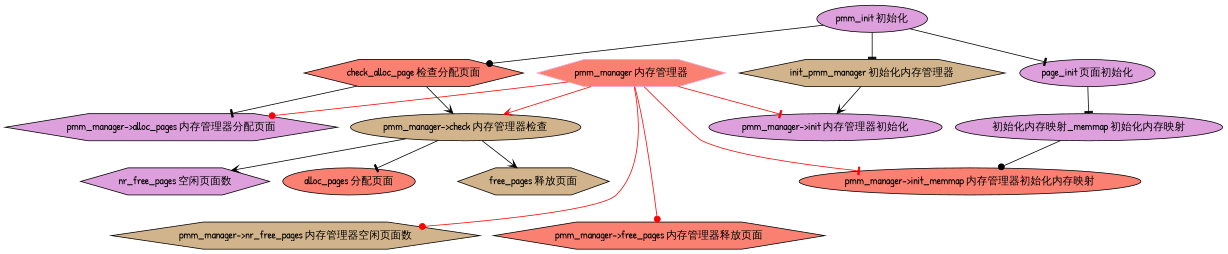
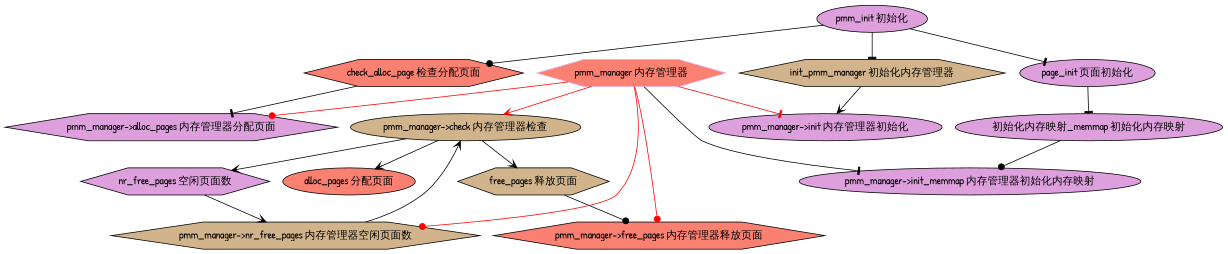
(433, 93) -> (421, 196)
(739, 152) -> (739, 152)
(408, 154) -> (408, 154)
(970, 181) -> (970, 181)
none -> (232, 207)
none -> (596, 209)
